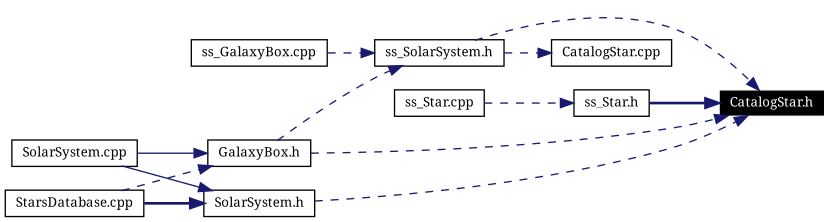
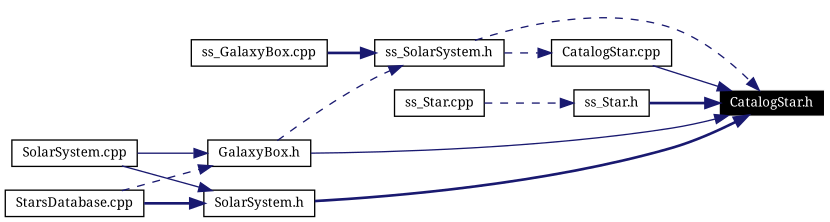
(344, 53) -> (344, 53)
none -> (685, 76)
(514, 145) -> (514, 145)
(529, 179) -> (529, 179)
